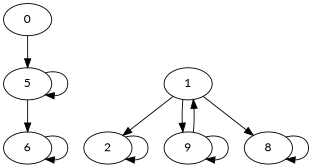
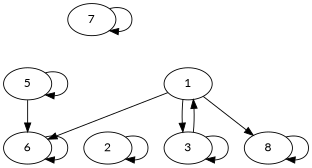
(28, 20) -> none
none -> (92, 20)
(152, 113) -> (112, 114)
(188, 148) -> (188, 148)
